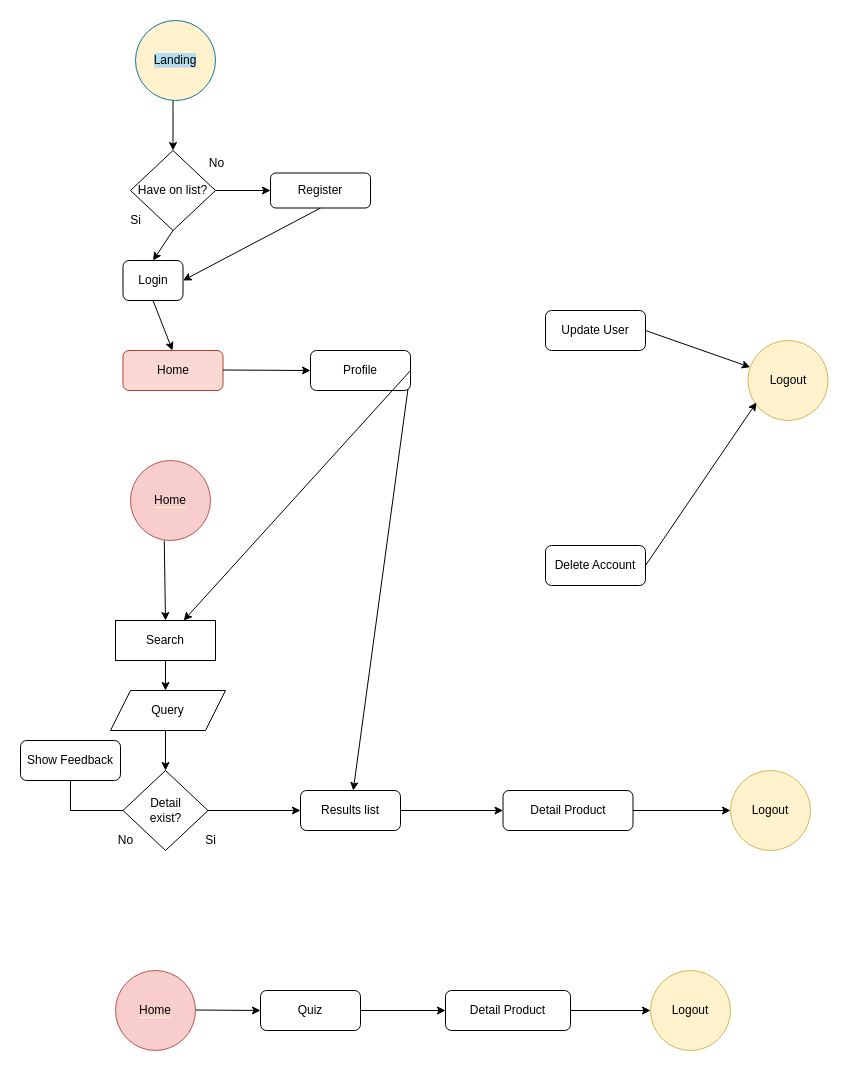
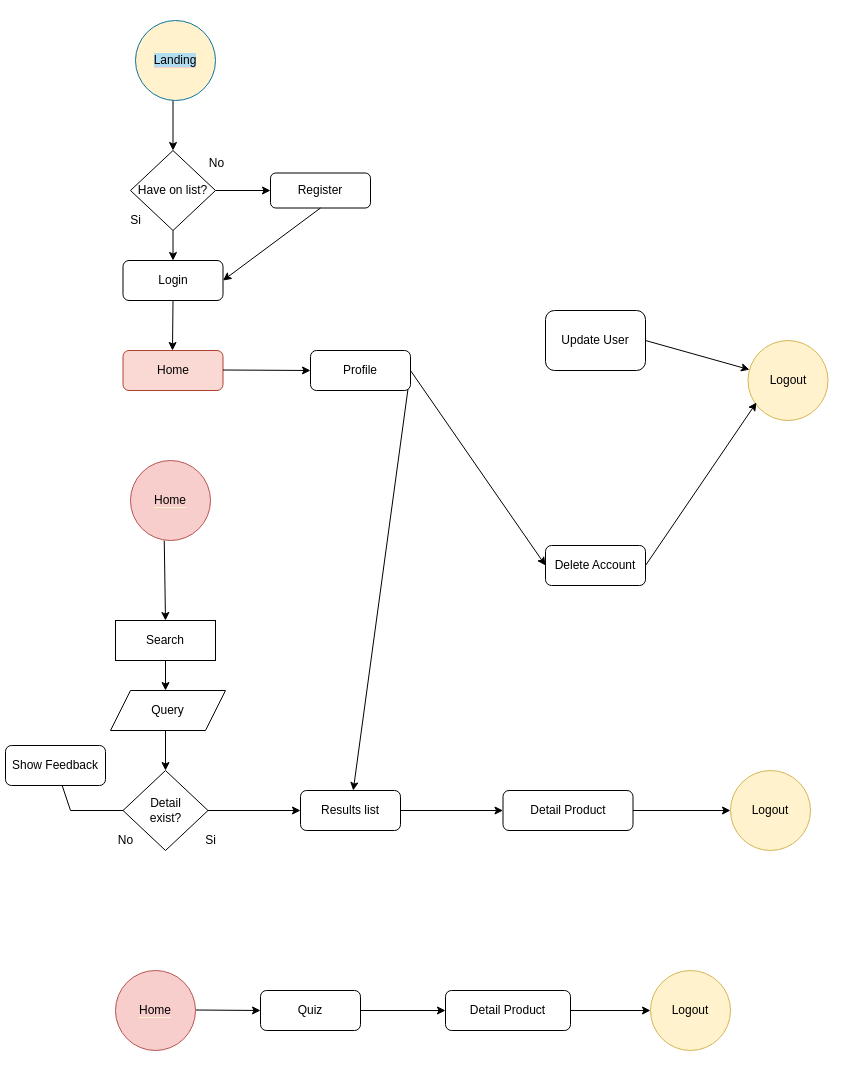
(153, 281) -> (173, 281)
(596, 331) -> (596, 341)
(298, 494) -> (477, 466)
(71, 761) -> (56, 766)
